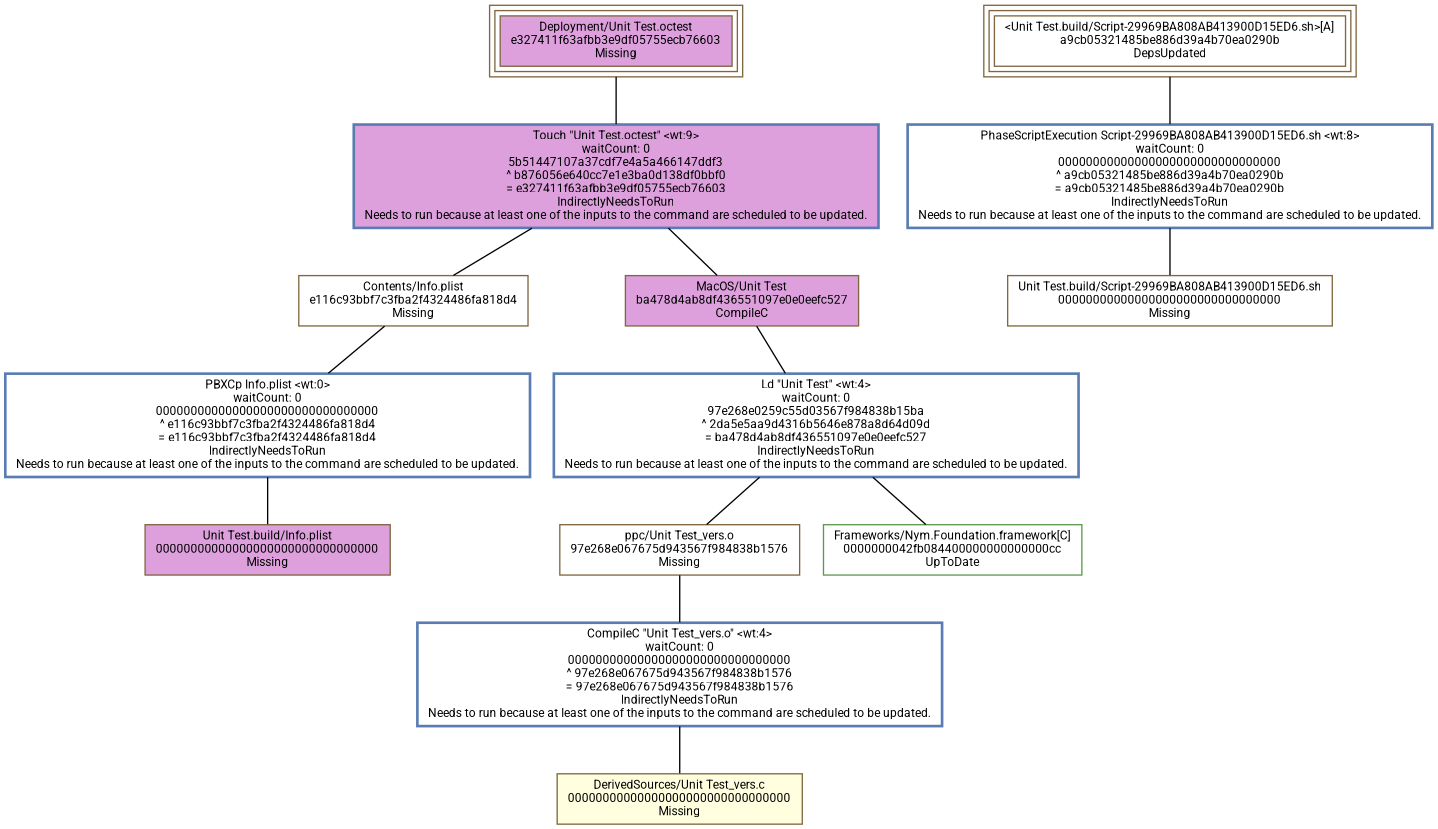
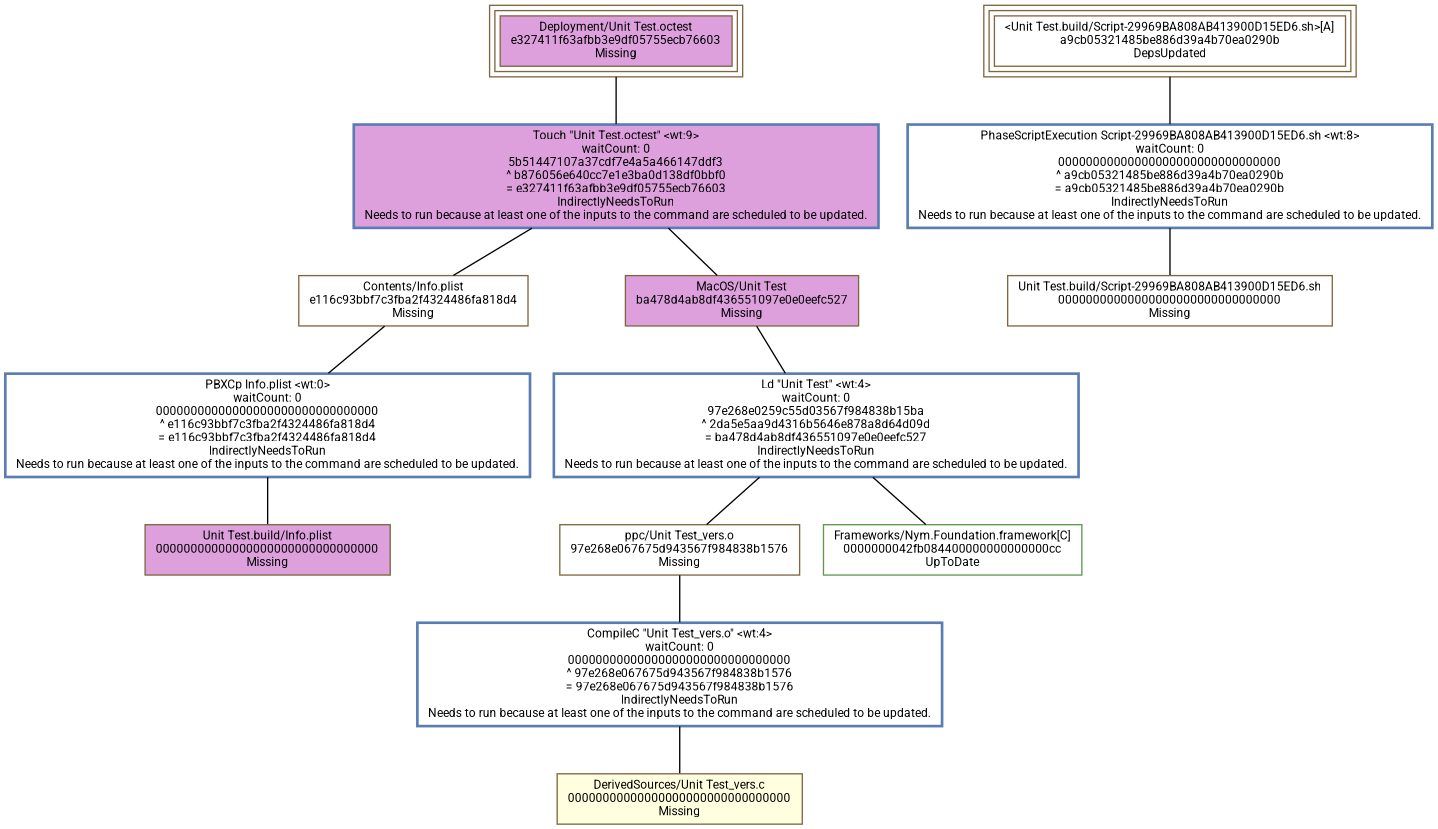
(742, 301) -> (742, 301)
